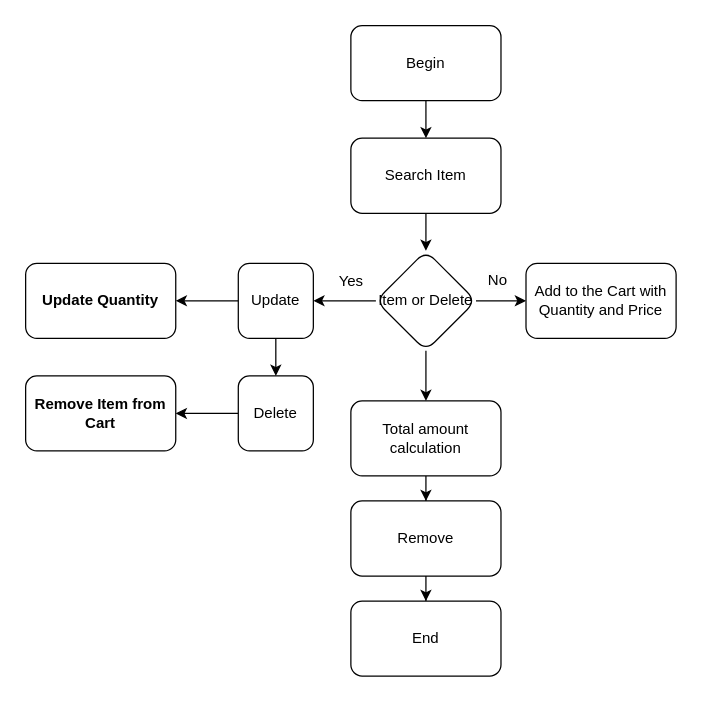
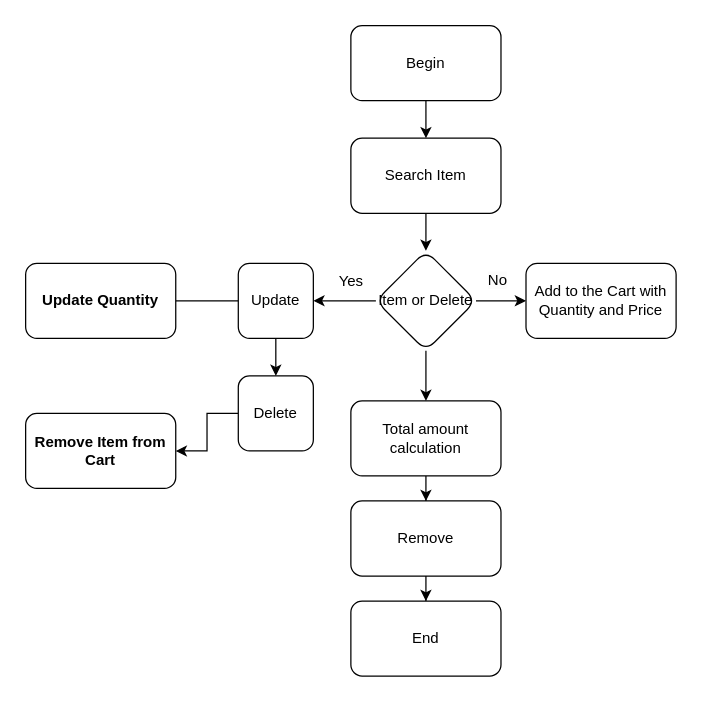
(186, 301) -> (182, 301)
(101, 413) -> (101, 451)
